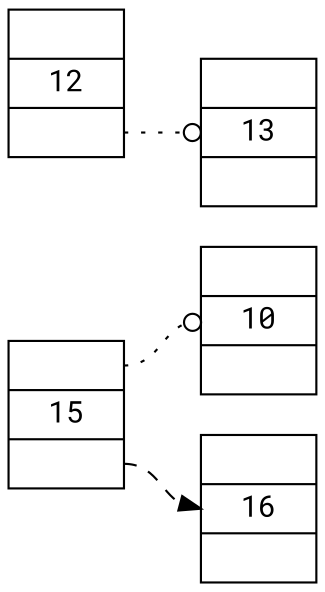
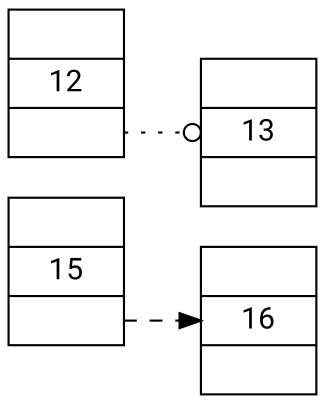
(259, 321) -> none
